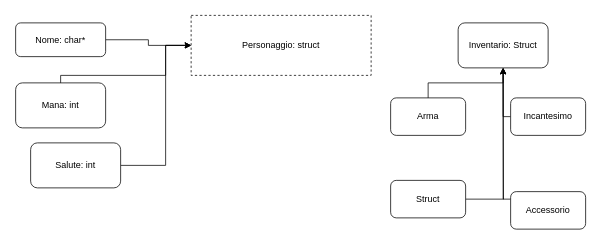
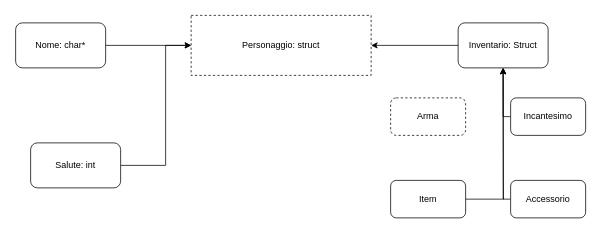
(60, 40) -> (60, 45)
none -> (417, 45)
(108, 75) -> none
(456, 83) -> none
(60, 105) -> none
(428, 117) -> (428, 117)
(428, 199) -> (428, 199)
(548, 210) -> (548, 199)
